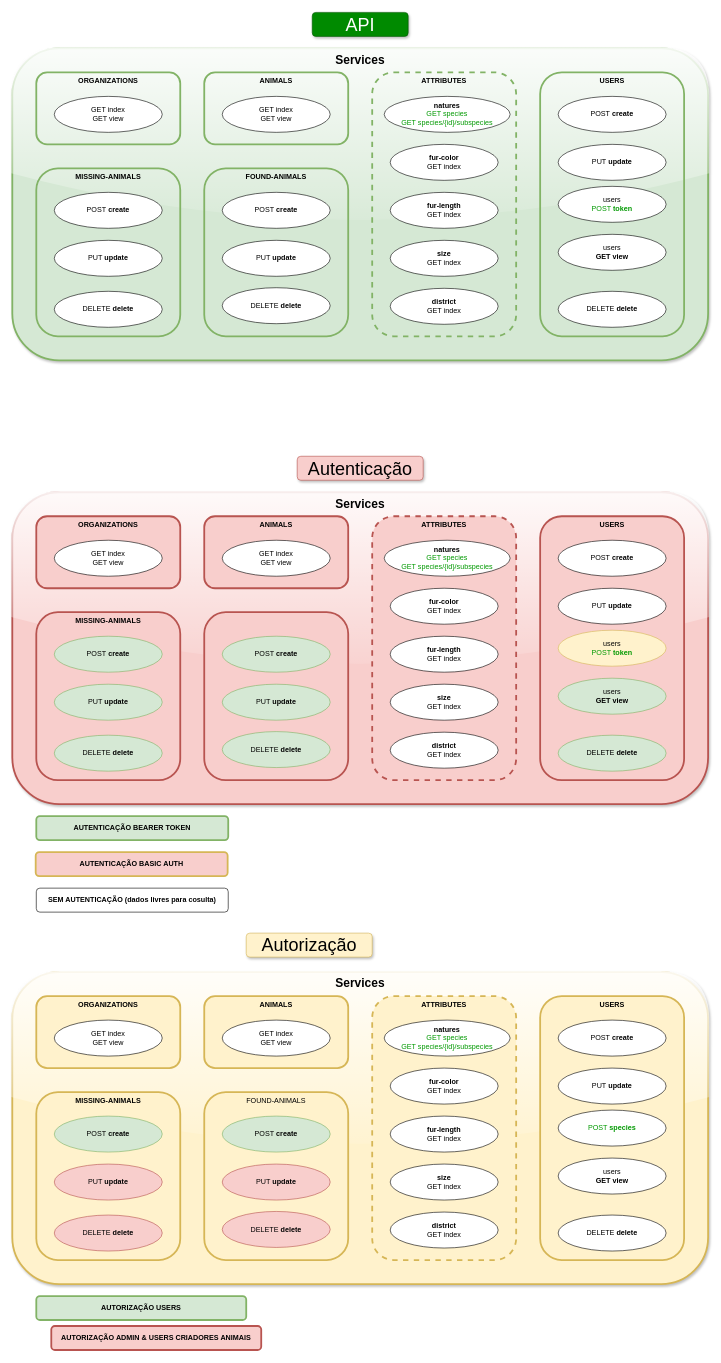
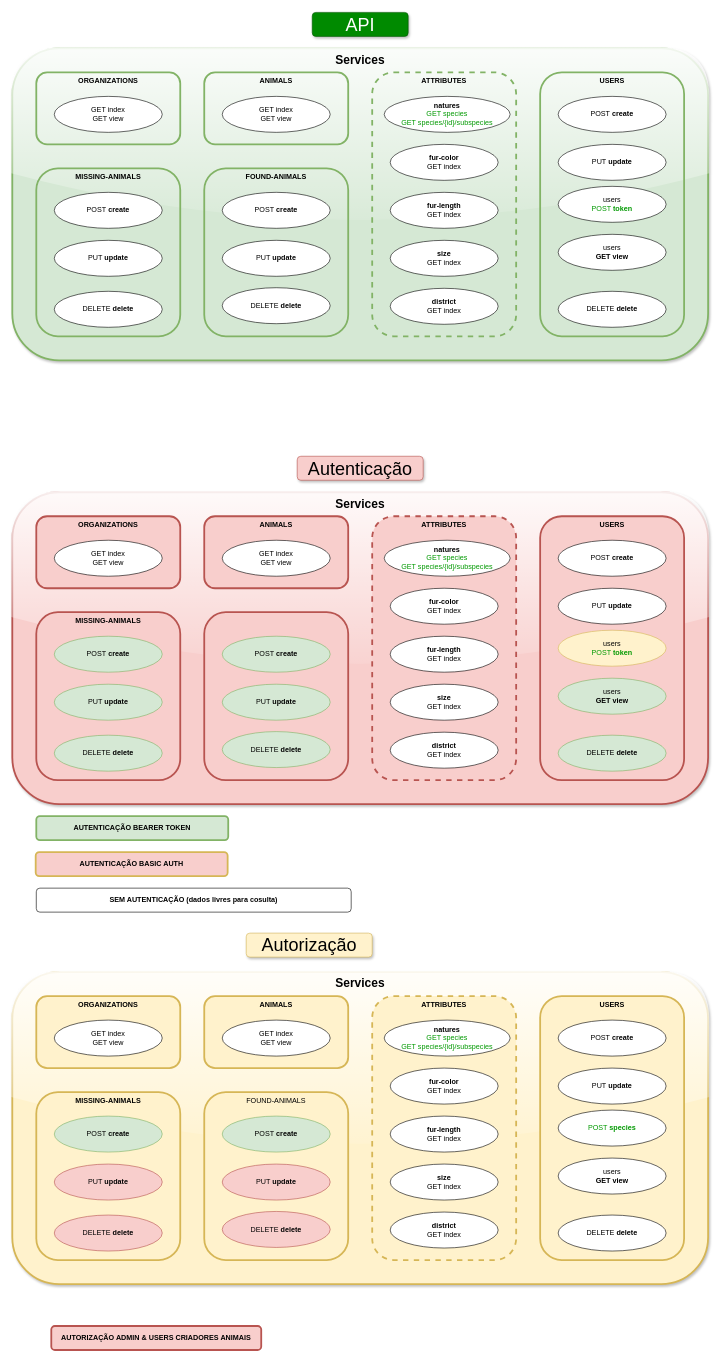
(132, 900) -> (194, 900)
(141, 1308) -> none
